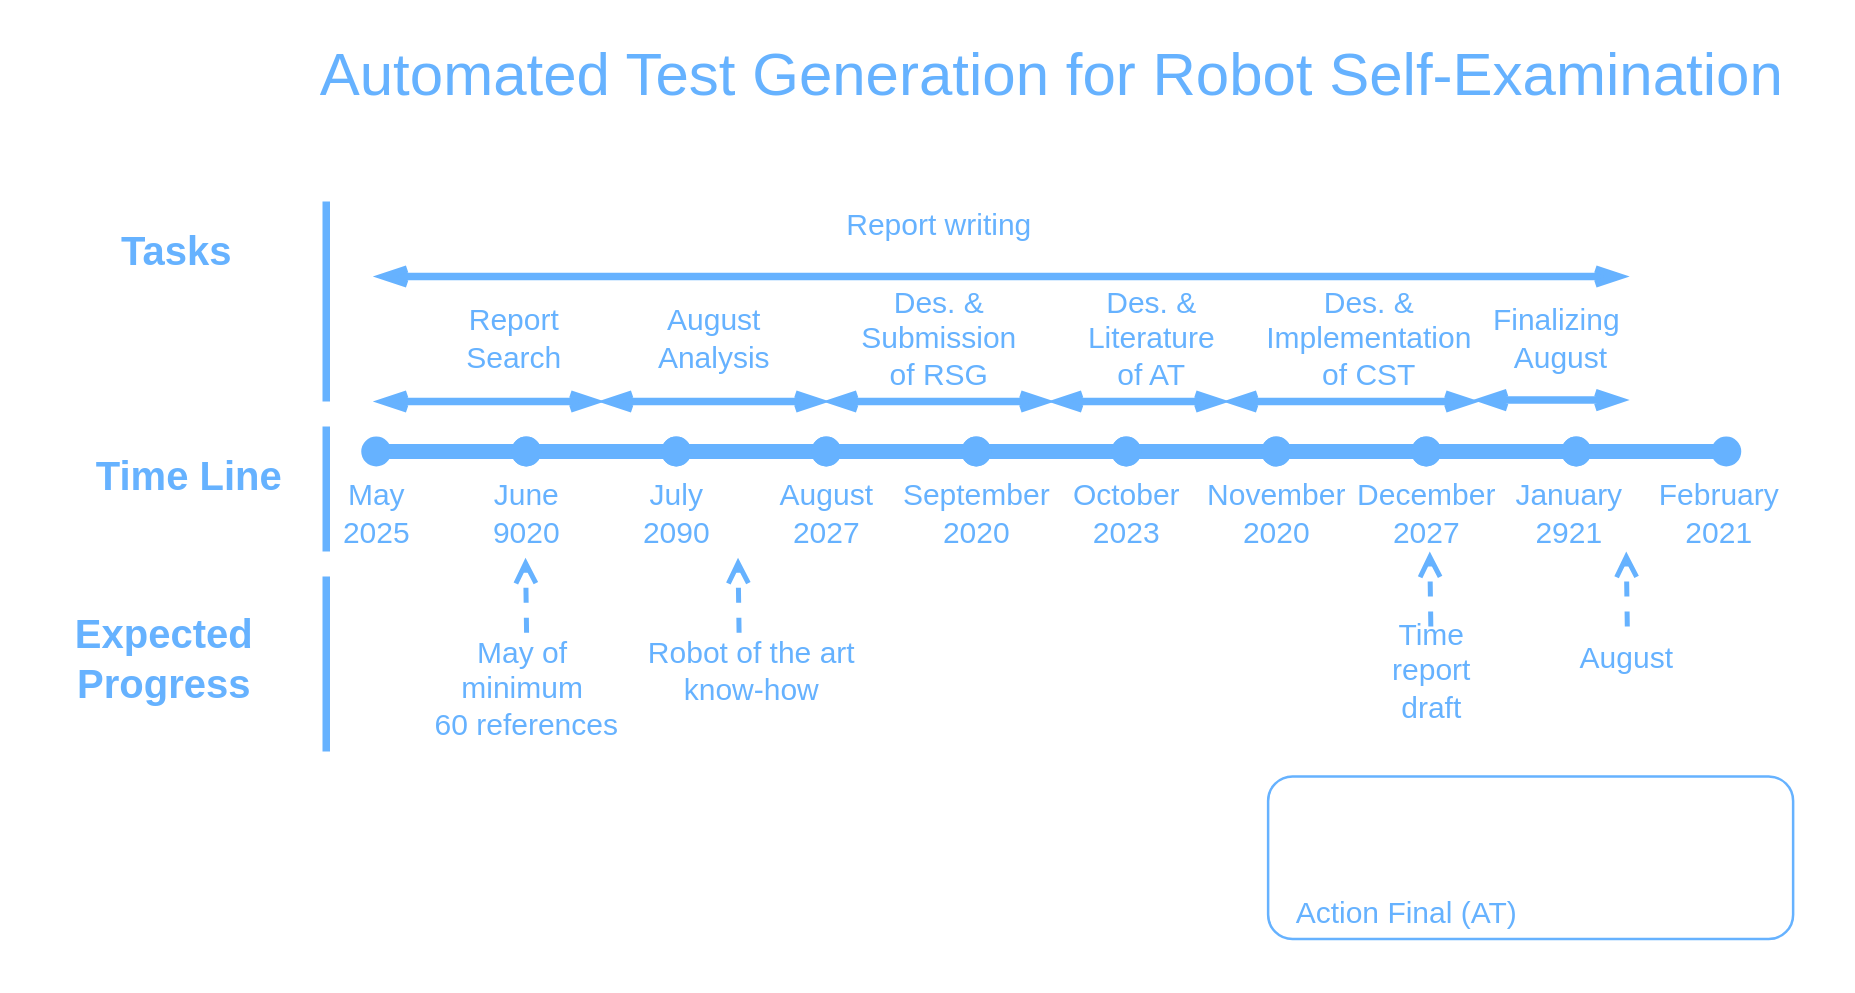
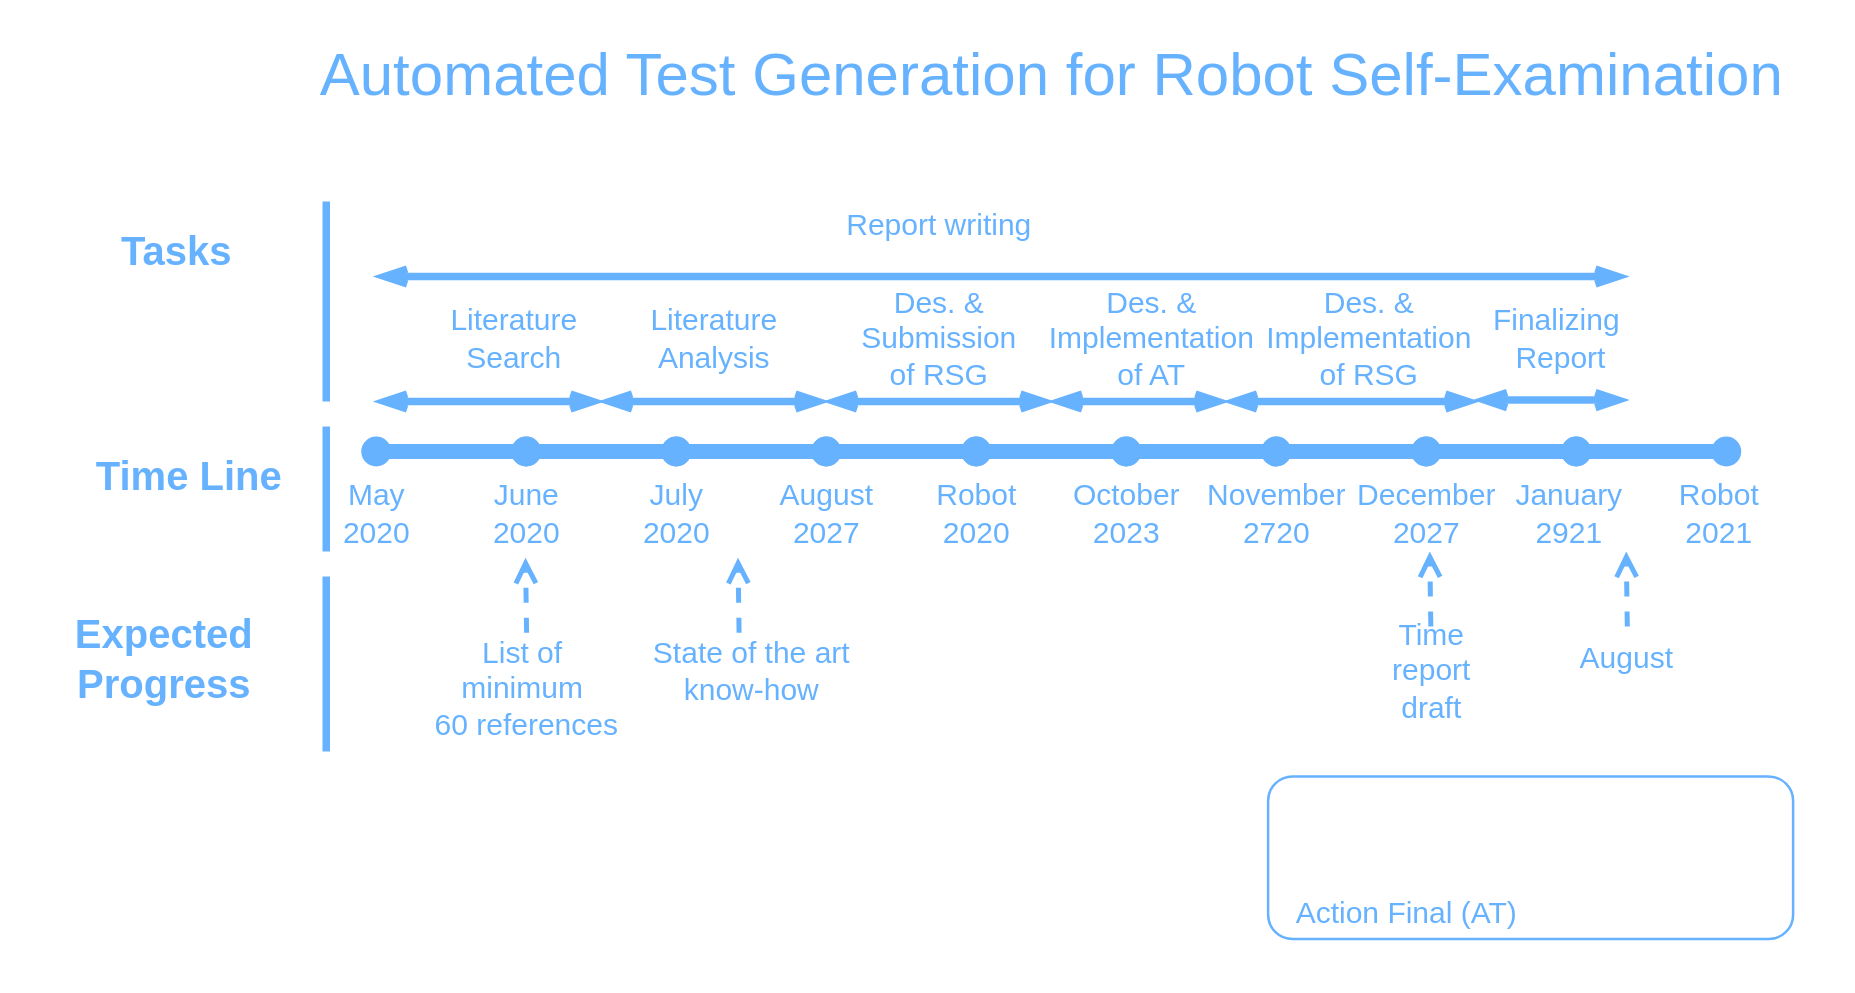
(515, 339) -> (515, 339)
(715, 339) -> (715, 339)
(1153, 339) -> (1153, 339)
(1370, 339) -> (1370, 339)
(1558, 339) -> (1558, 339)
(378, 514) -> (378, 514)
(528, 514) -> (528, 514)
(678, 514) -> (678, 514)
(978, 514) -> (978, 514)
(1278, 514) -> (1278, 514)
(1720, 514) -> (1720, 514)
(753, 671) -> (753, 671)
(528, 689) -> (528, 689)
